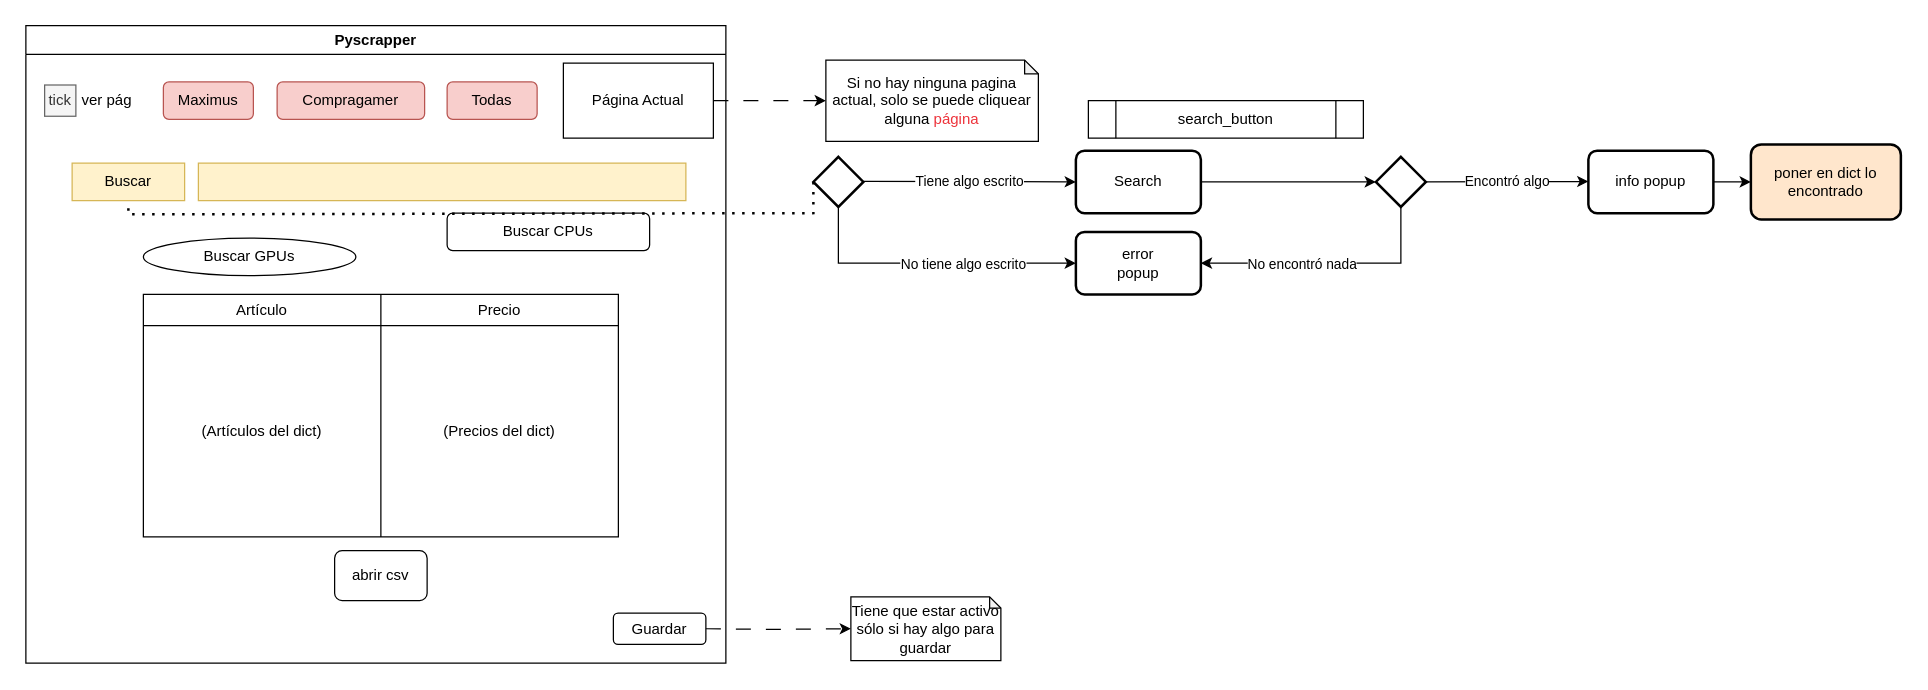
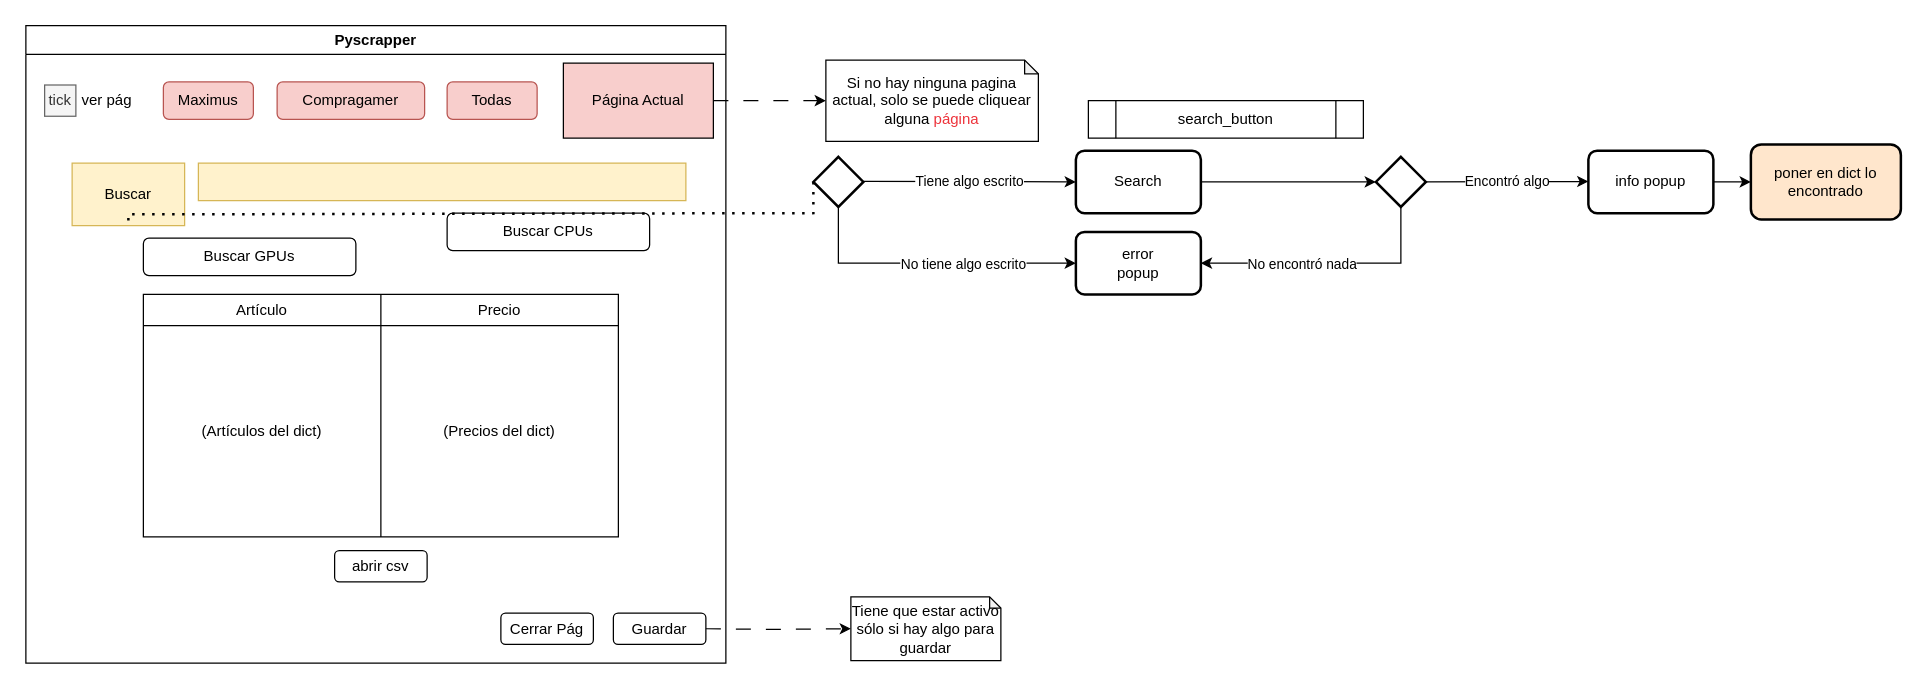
(638, 101) -> (638, 101)
(128, 182) -> (128, 194)
(249, 257) -> (249, 257)
(381, 576) -> (381, 566)
none -> (547, 629)
